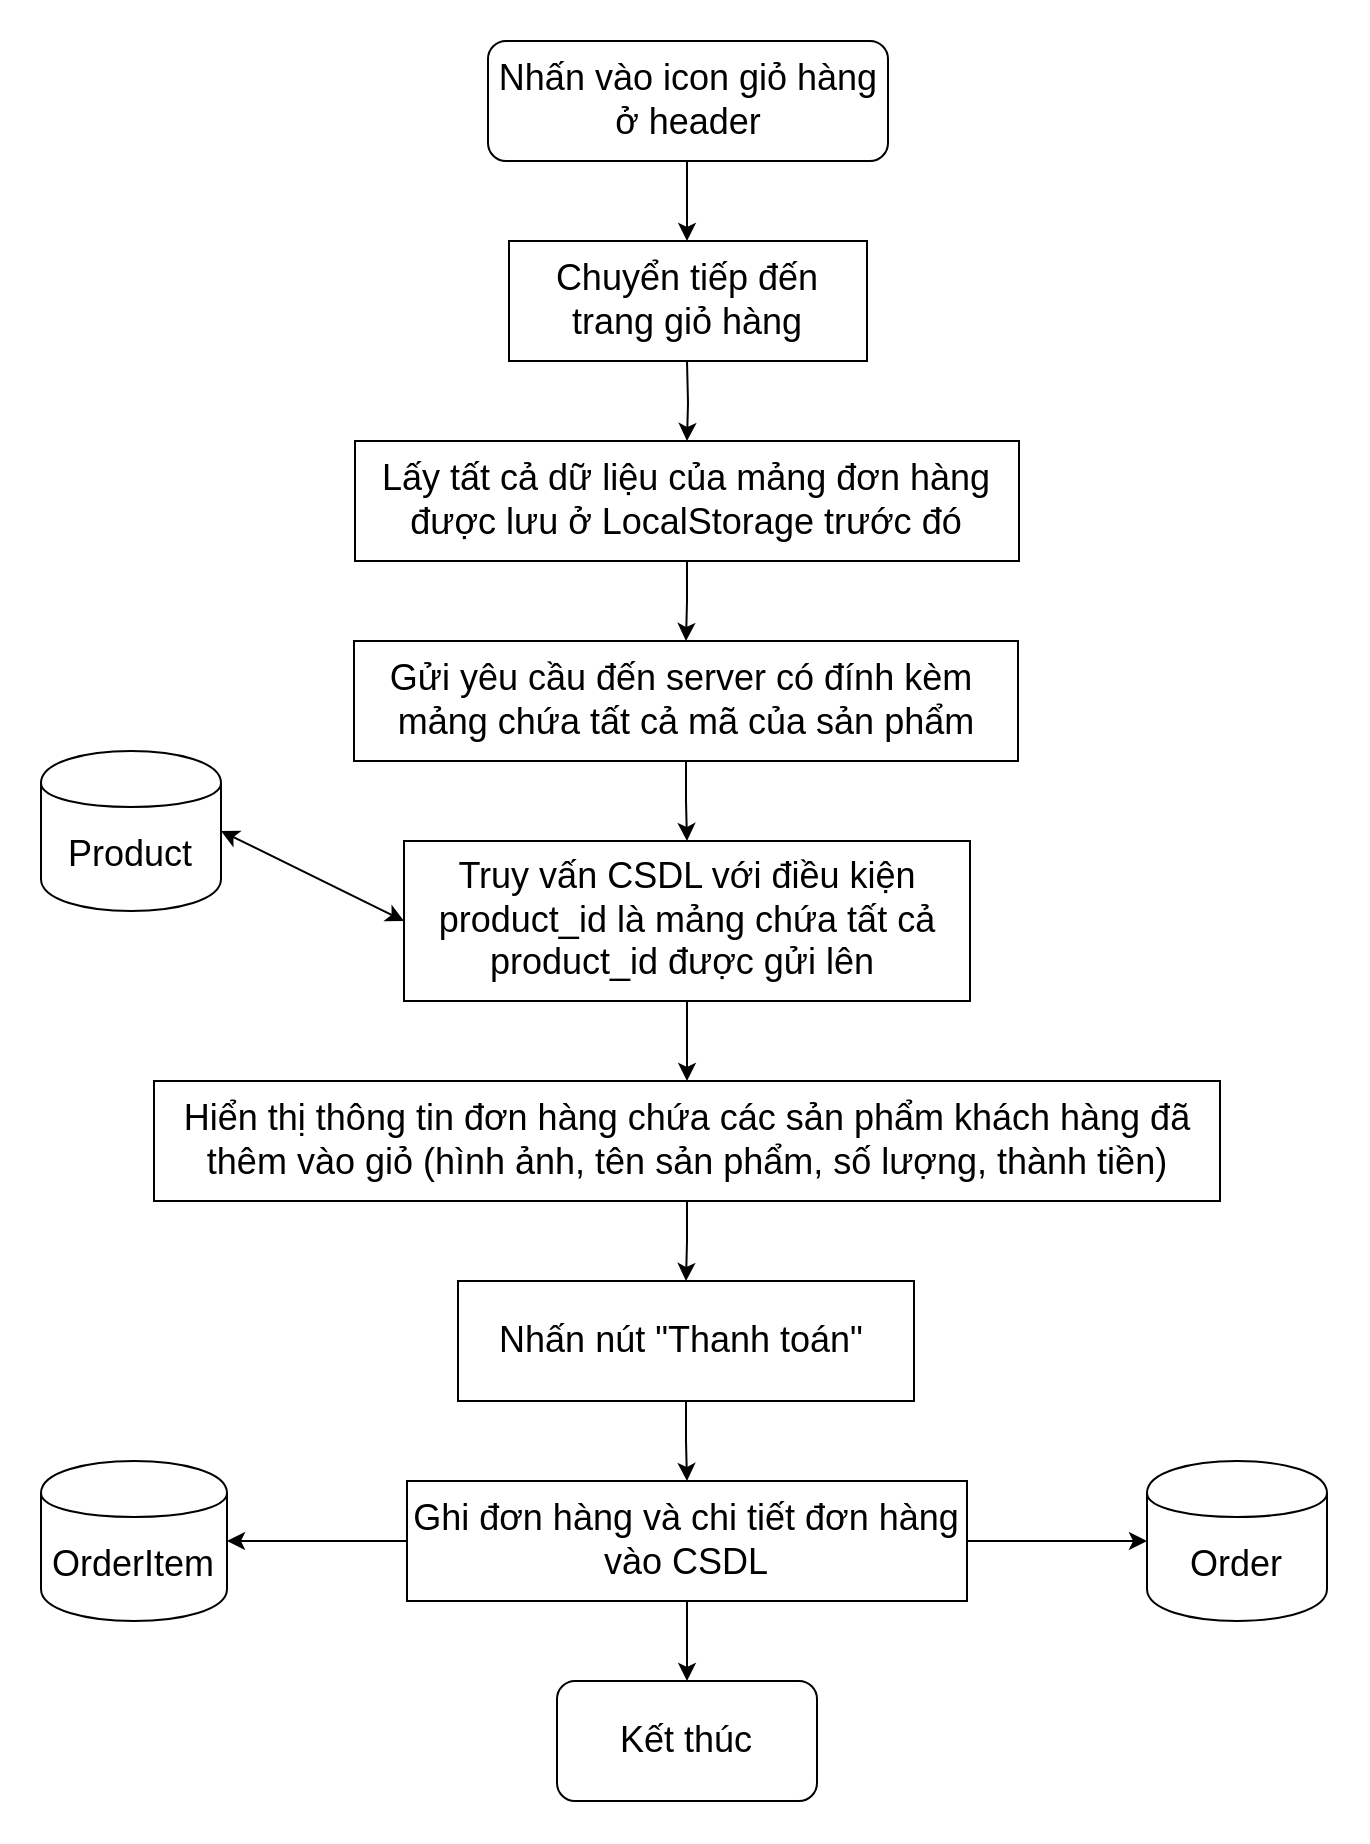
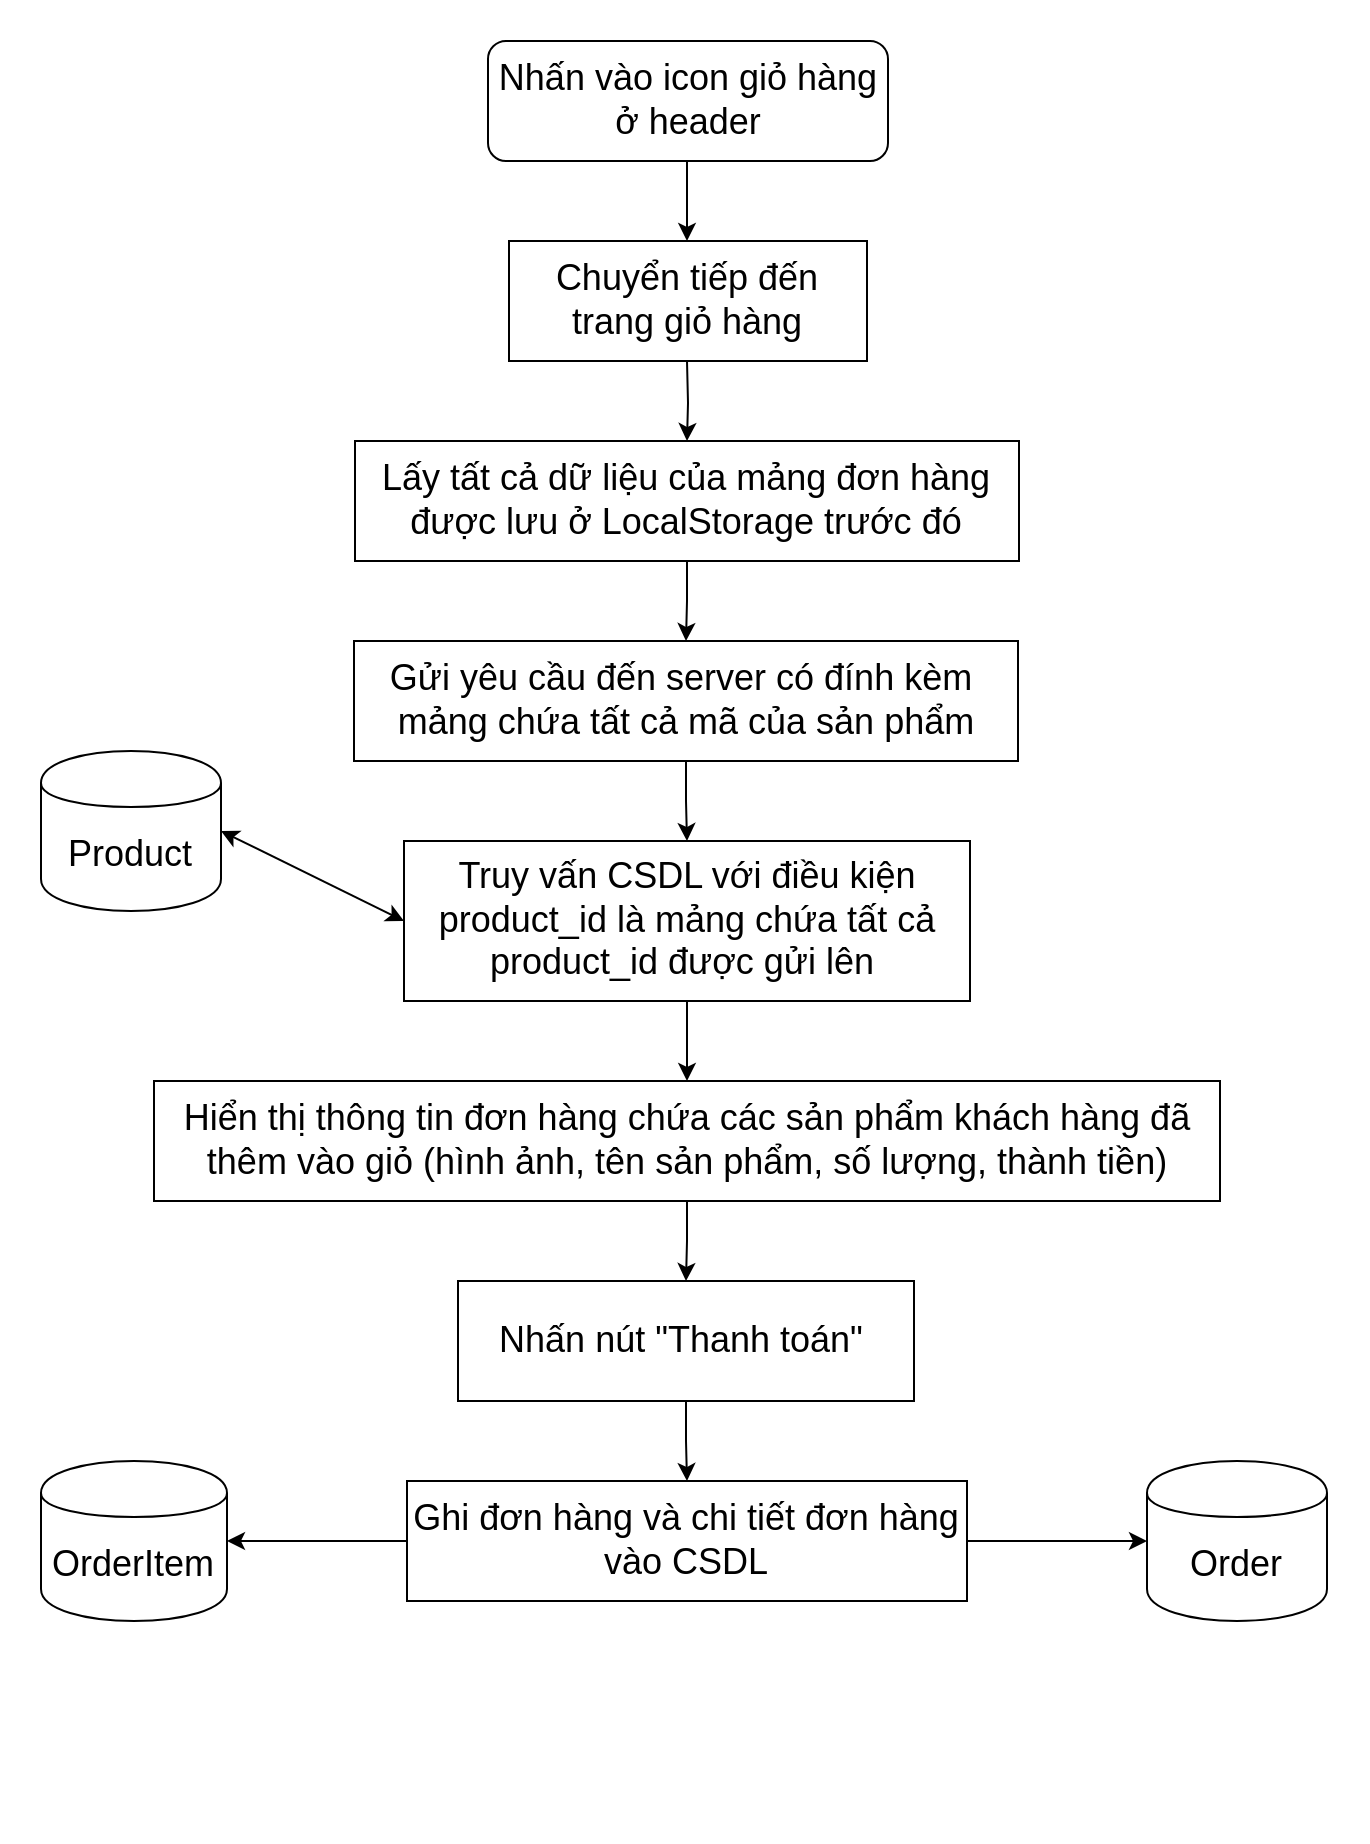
(687, 1634) -> none
(687, 1741) -> none
